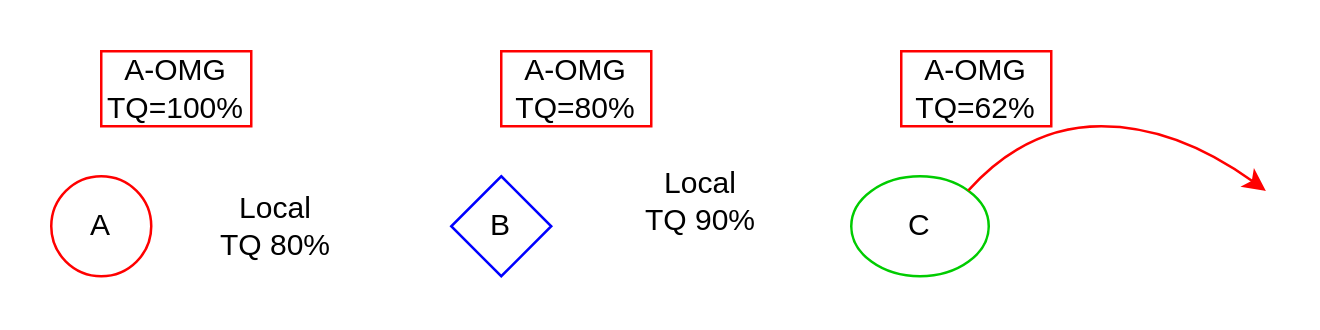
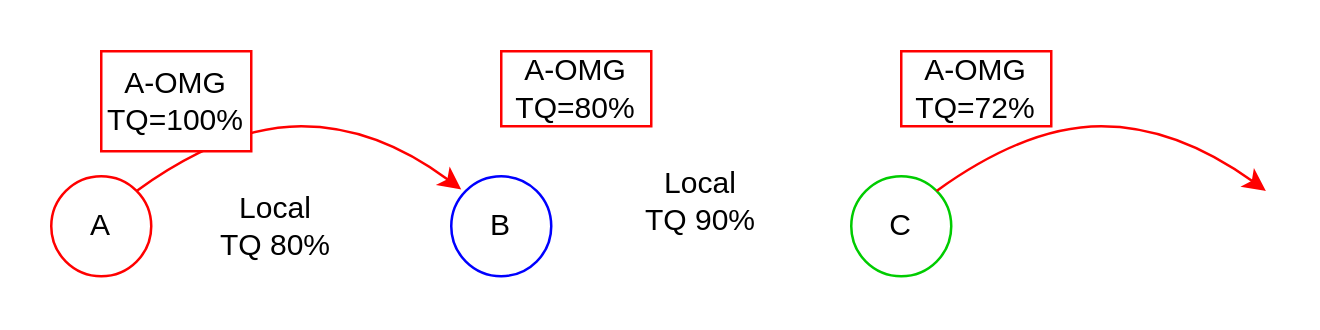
(176, 89) -> (176, 101)
(976, 89) -> (976, 89)
none -> (353, 133)
(501, 226) -> (501, 226)
(920, 226) -> (901, 226)
